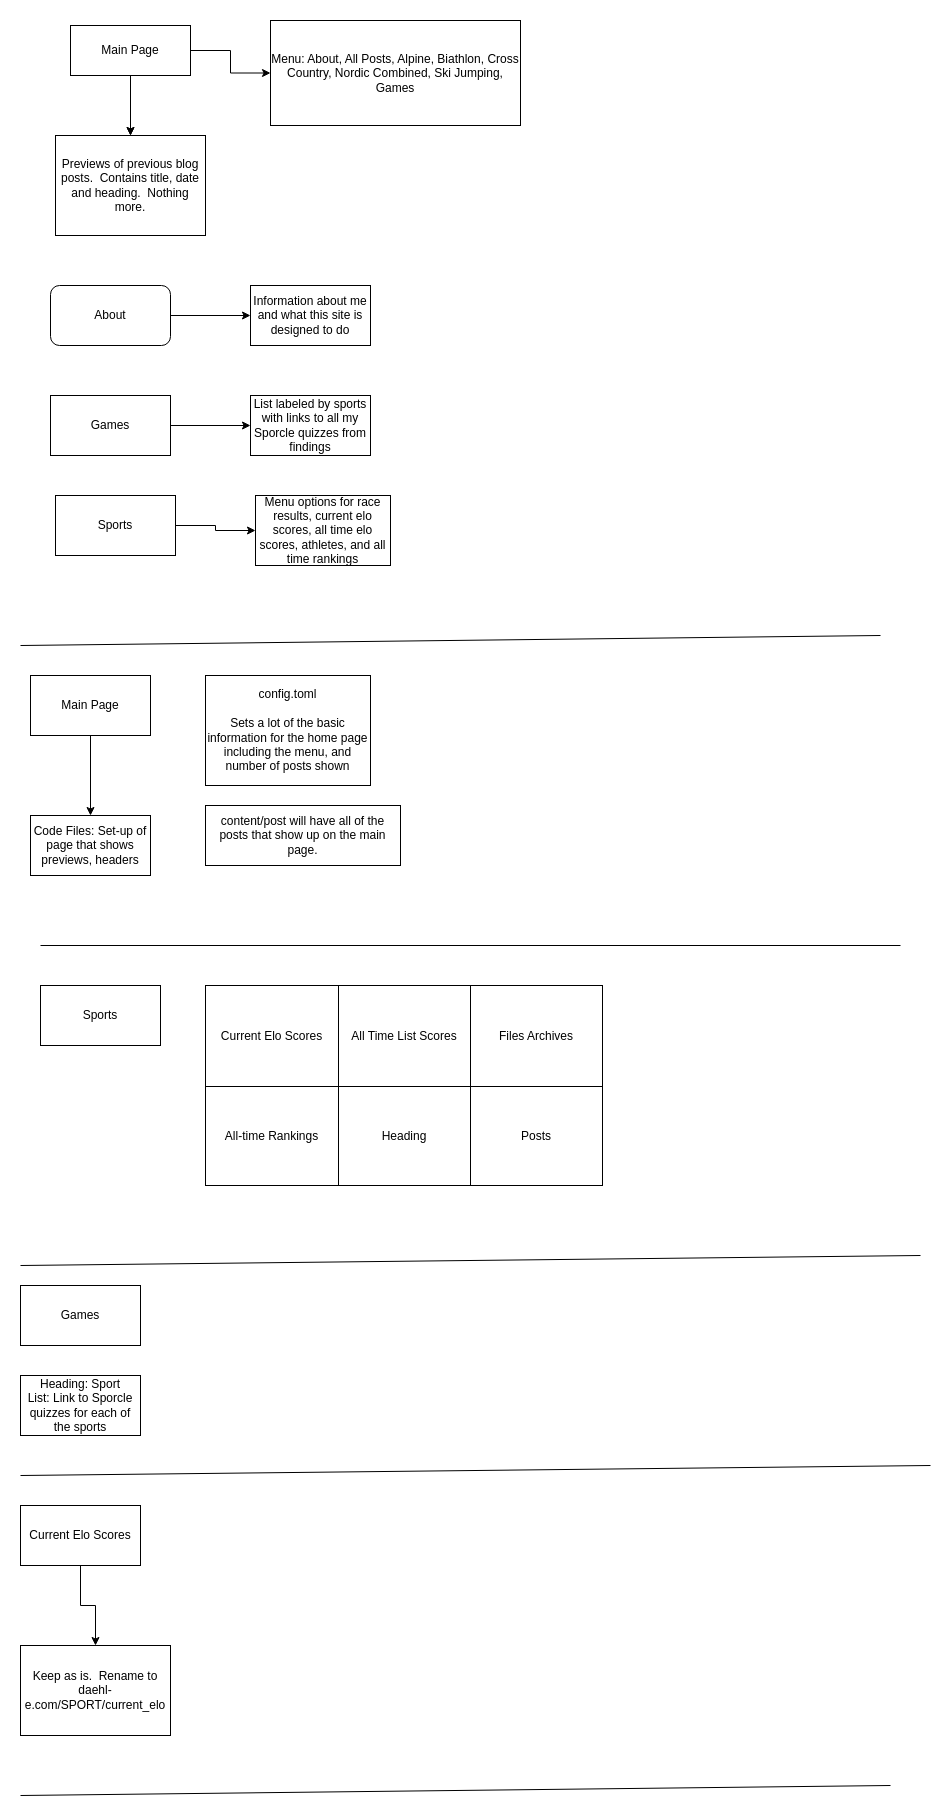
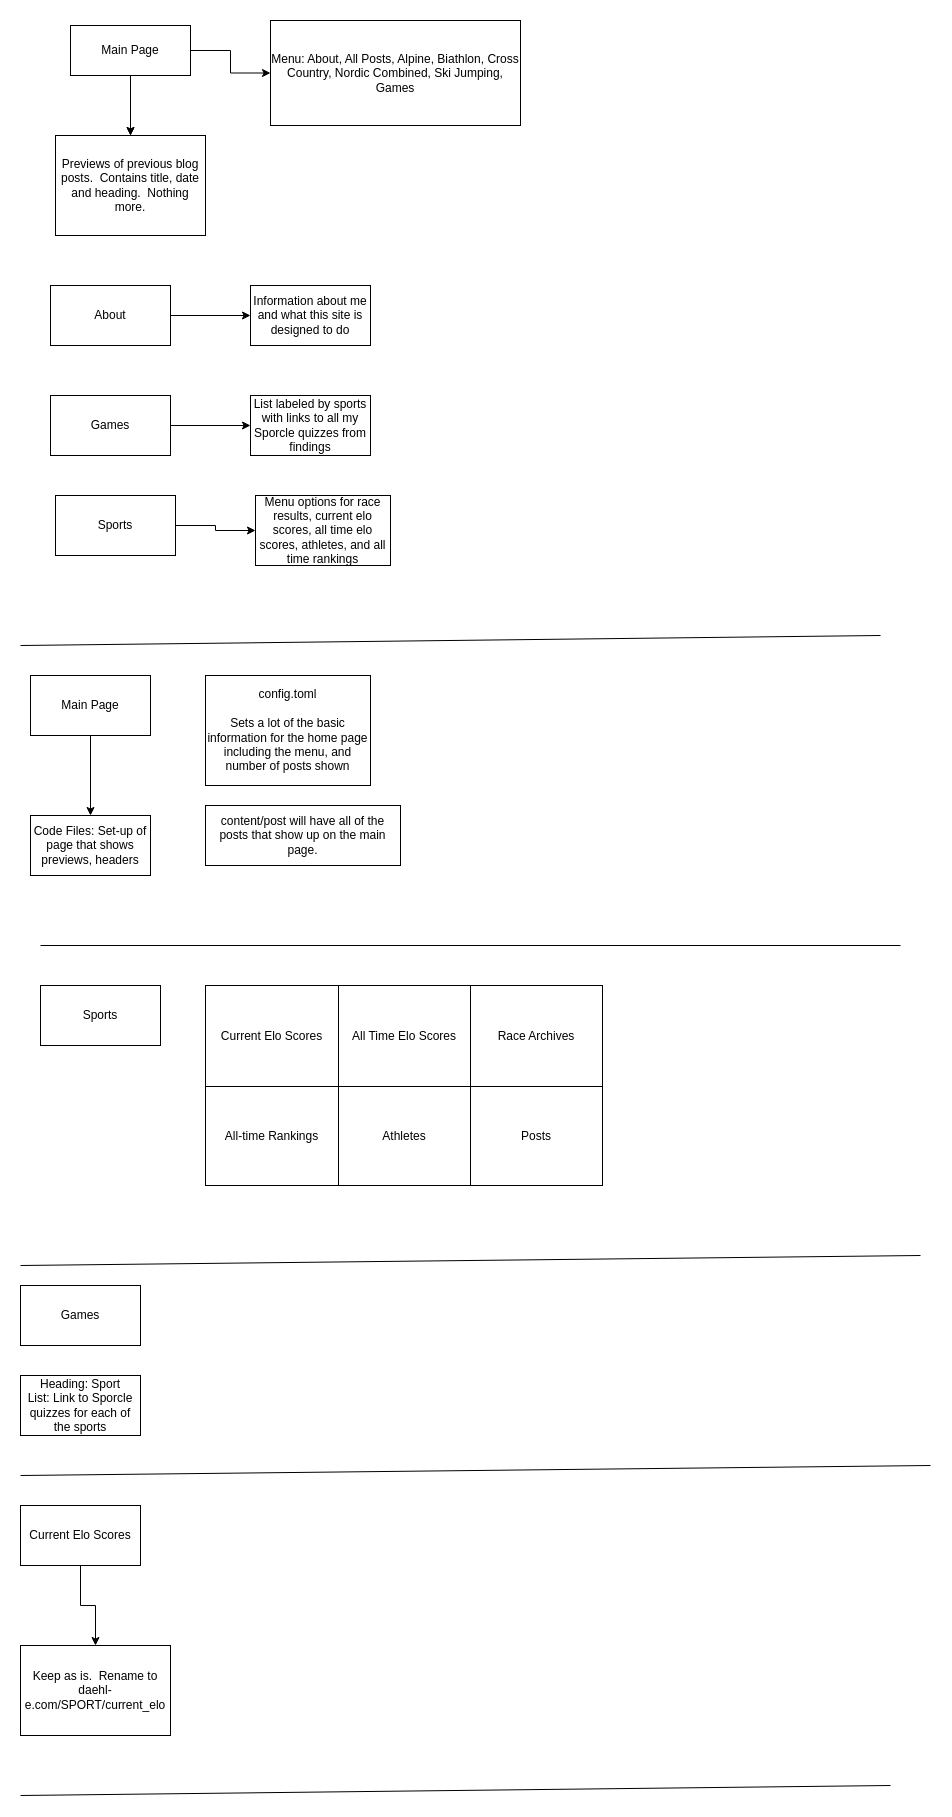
(111, 316) -> (111, 316)
(405, 1037) -> (405, 1037)
(537, 1037) -> (537, 1037)
(405, 1137) -> (405, 1137)
